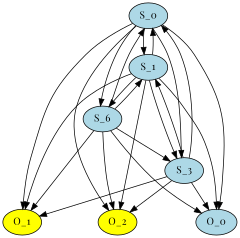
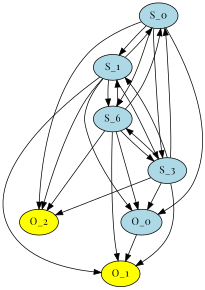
(53, 97) -> (132, 245)
none -> (146, 146)
